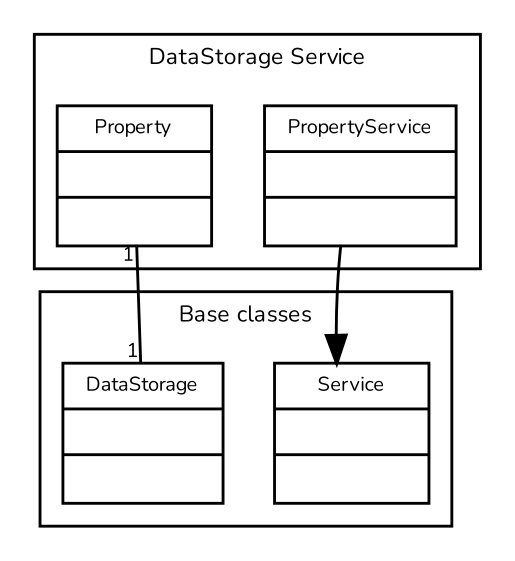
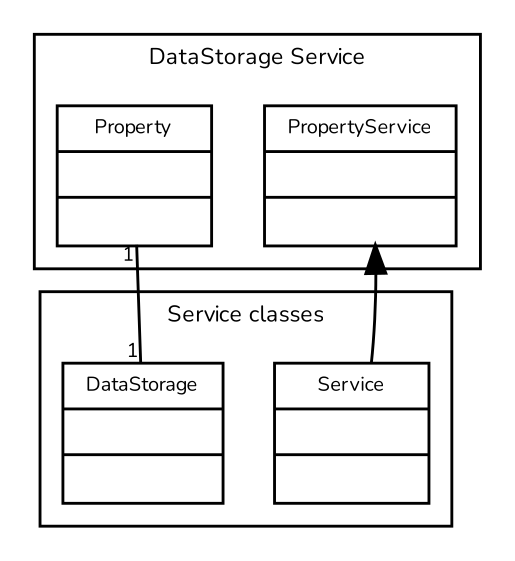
(337, 310) -> (375, 319)
(246, 316) -> (246, 316)
